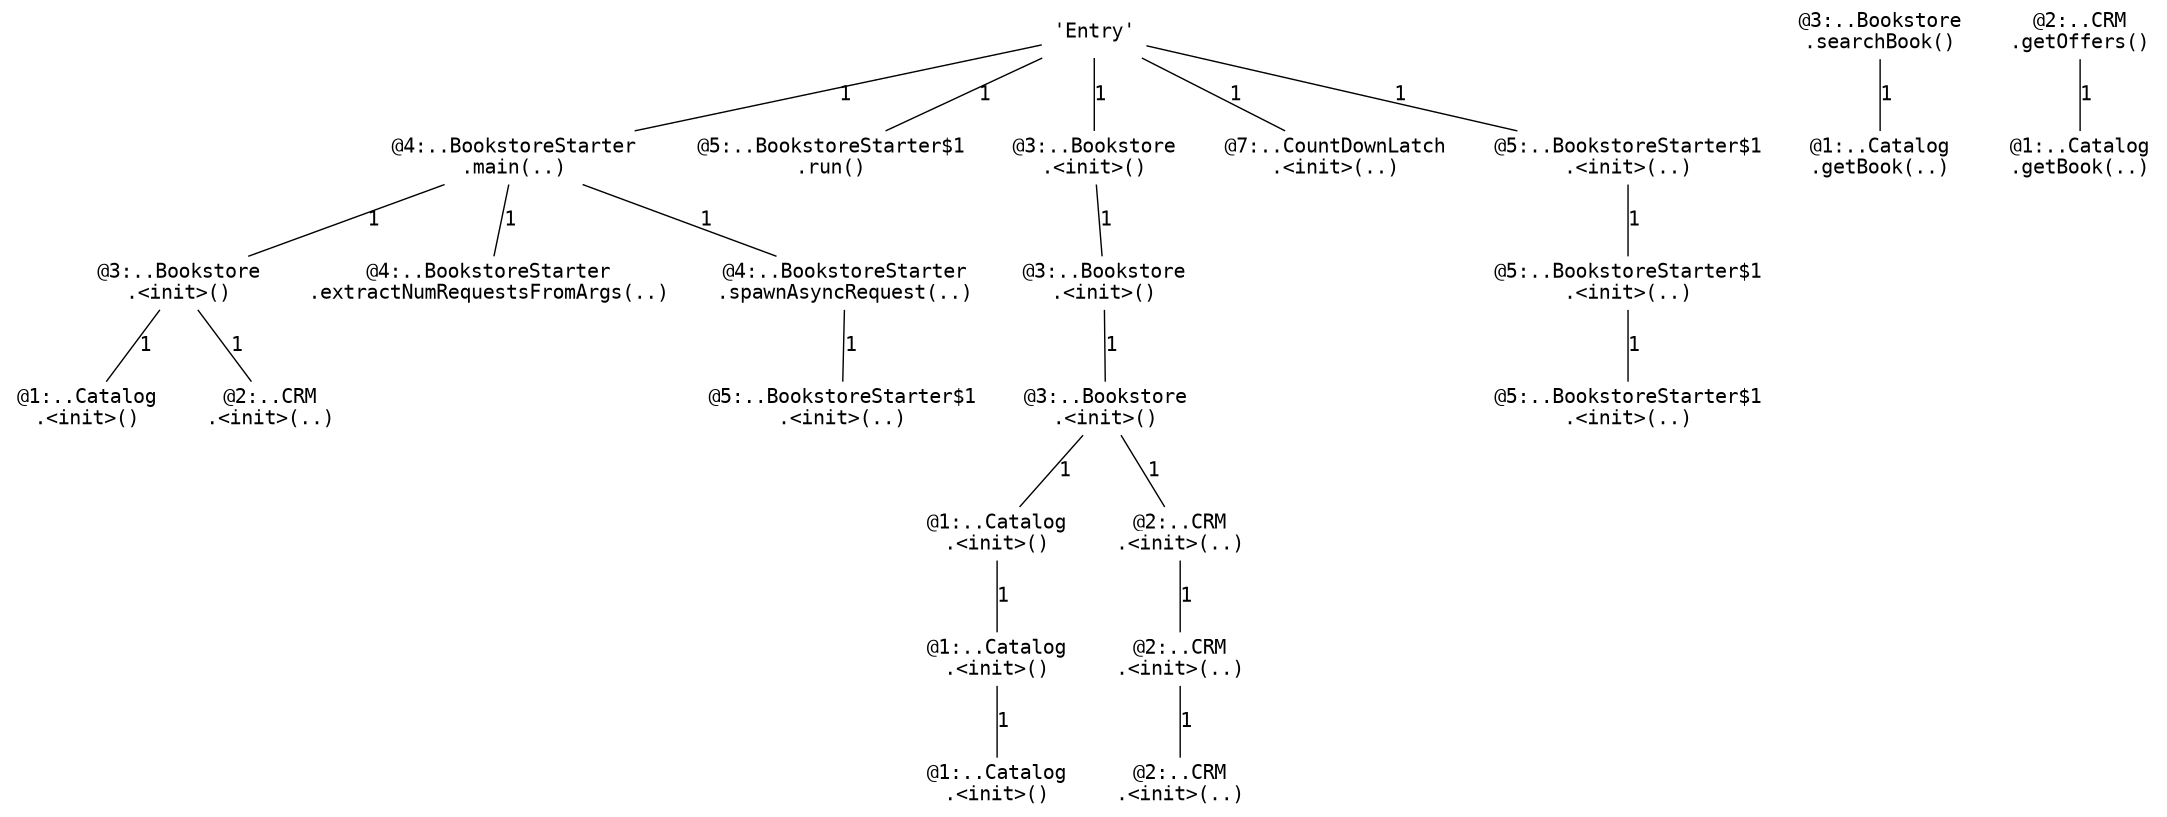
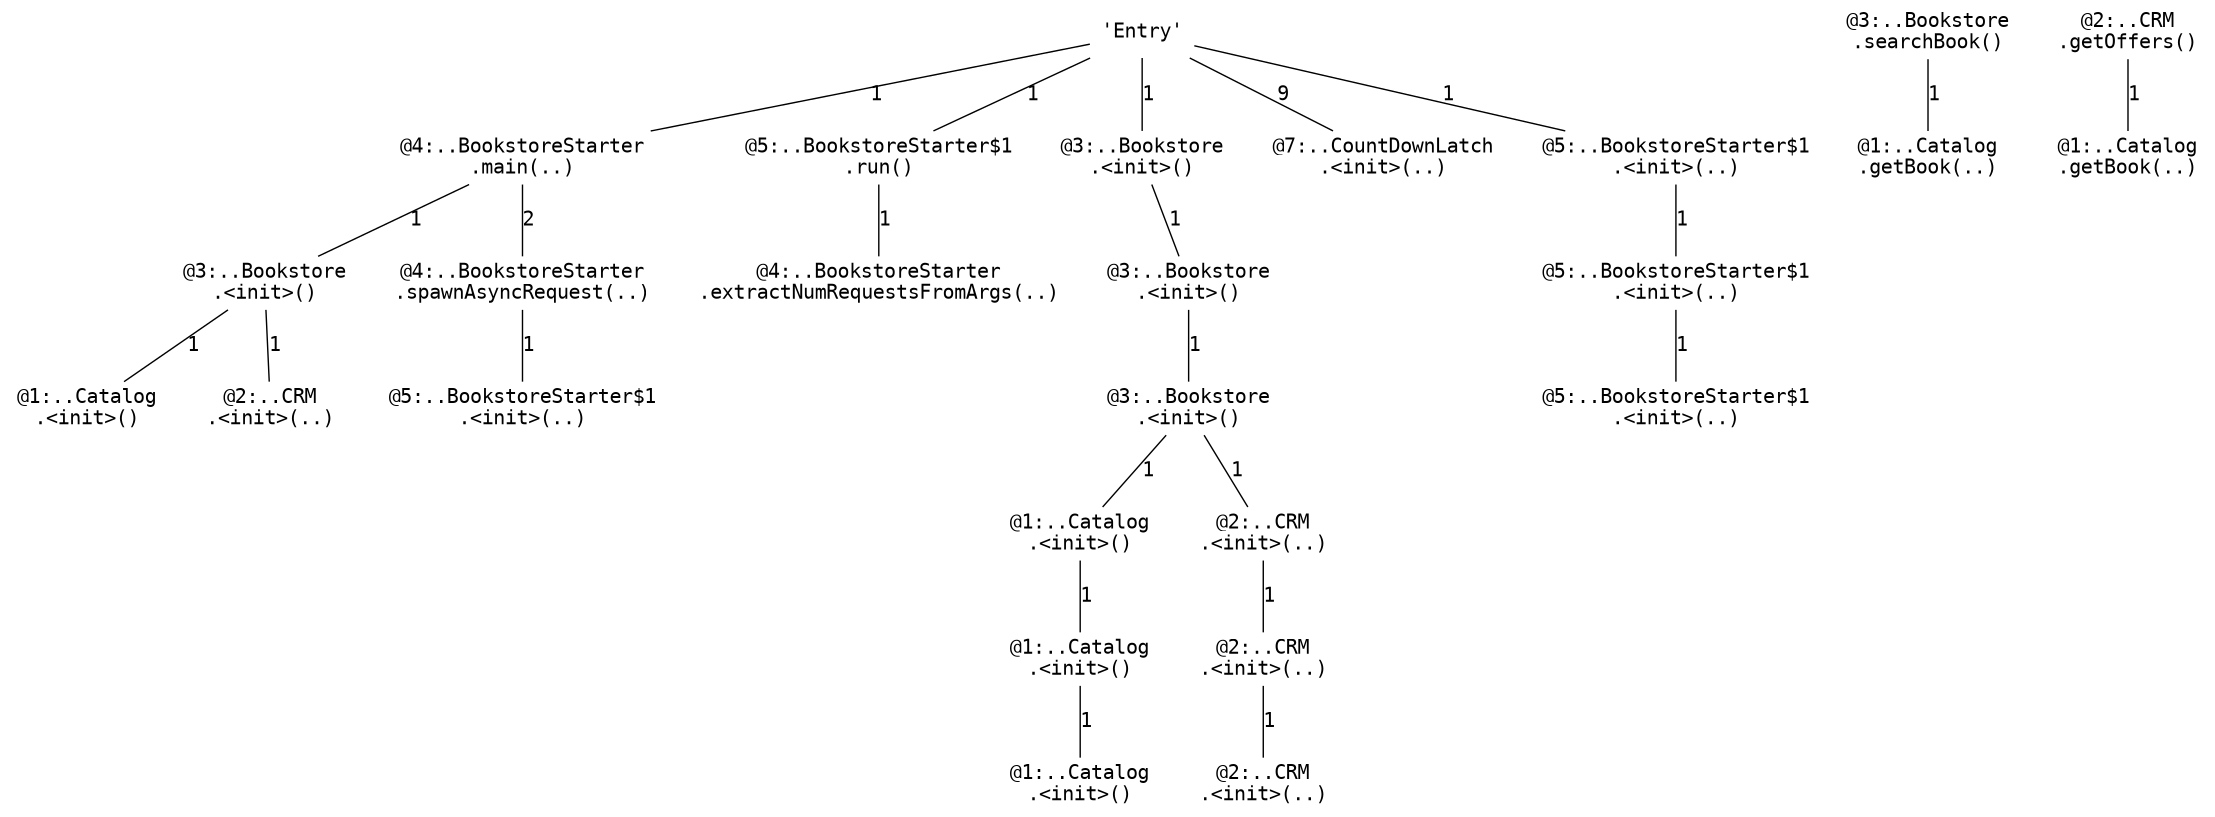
(1236, 95) -> (1284, 95)
(501, 220) -> (879, 220)
(706, 220) -> (529, 220)
